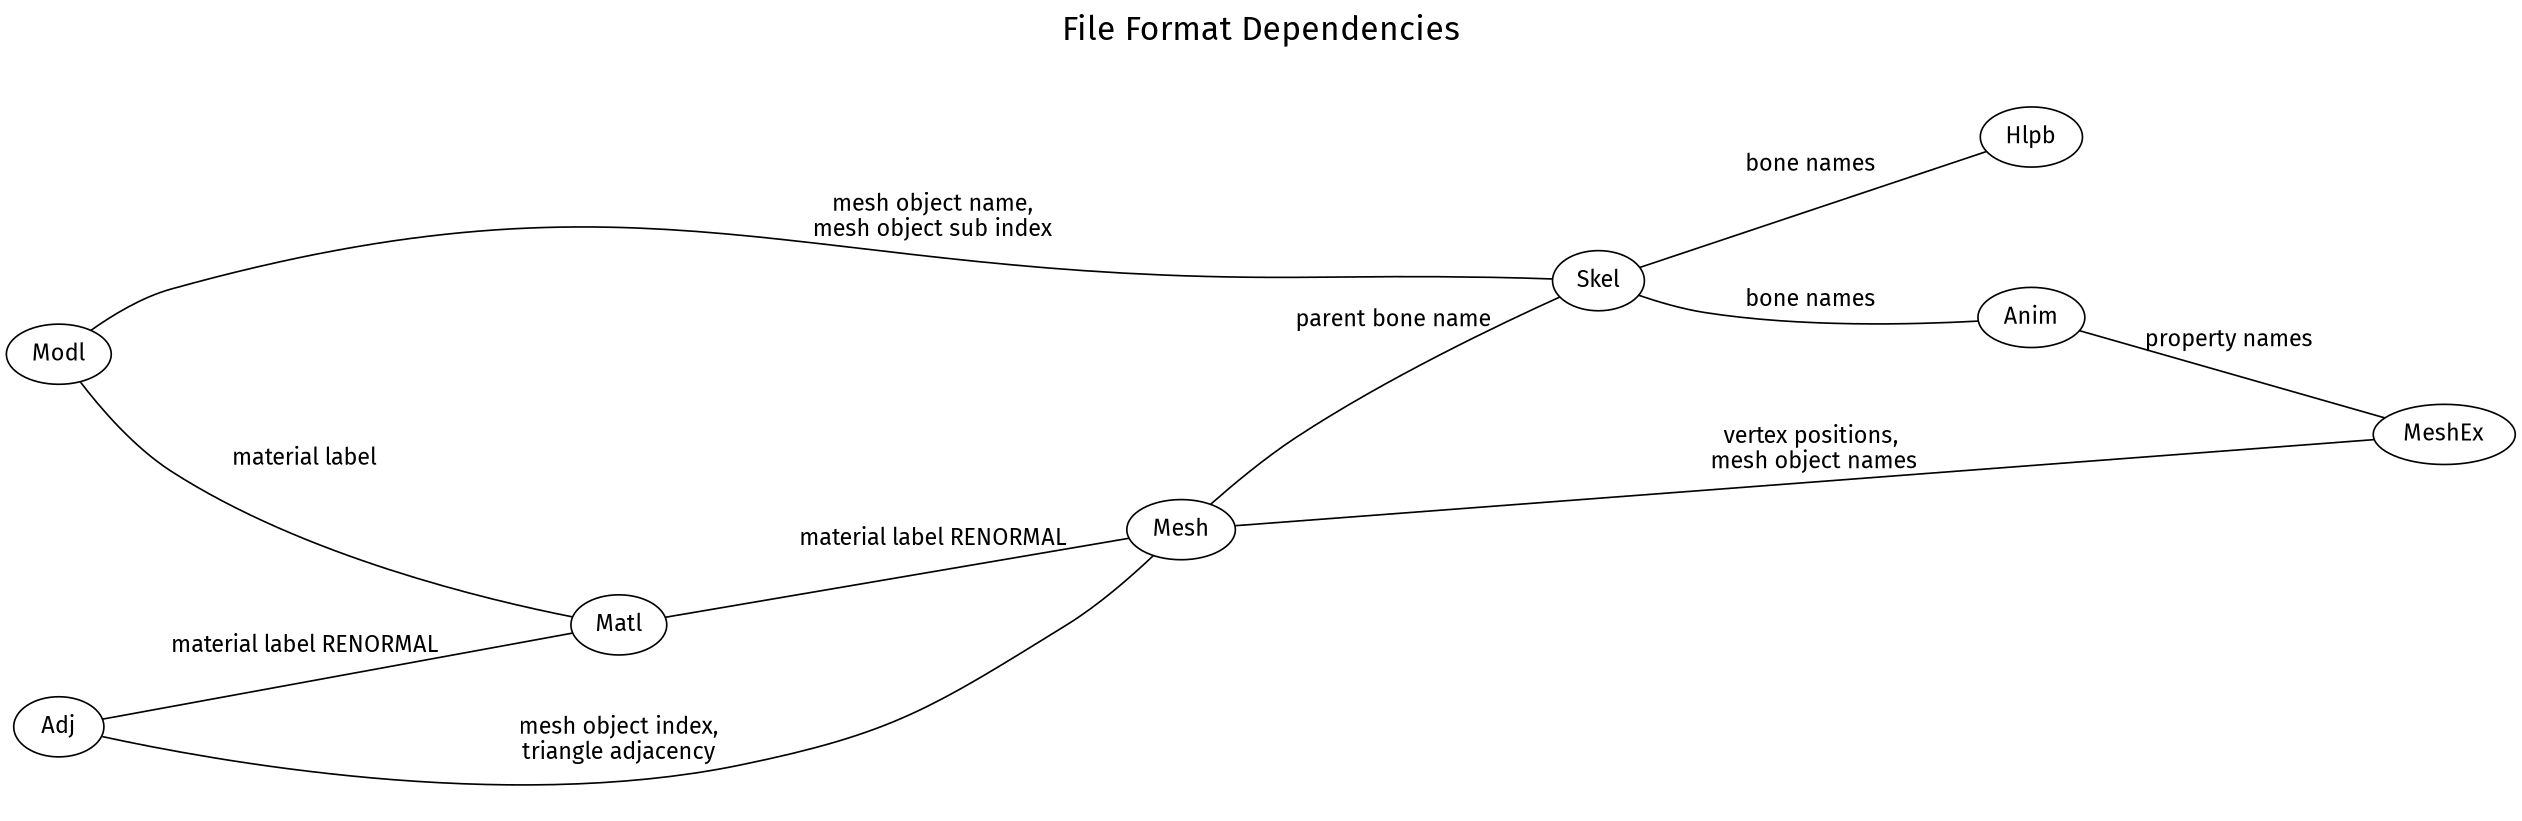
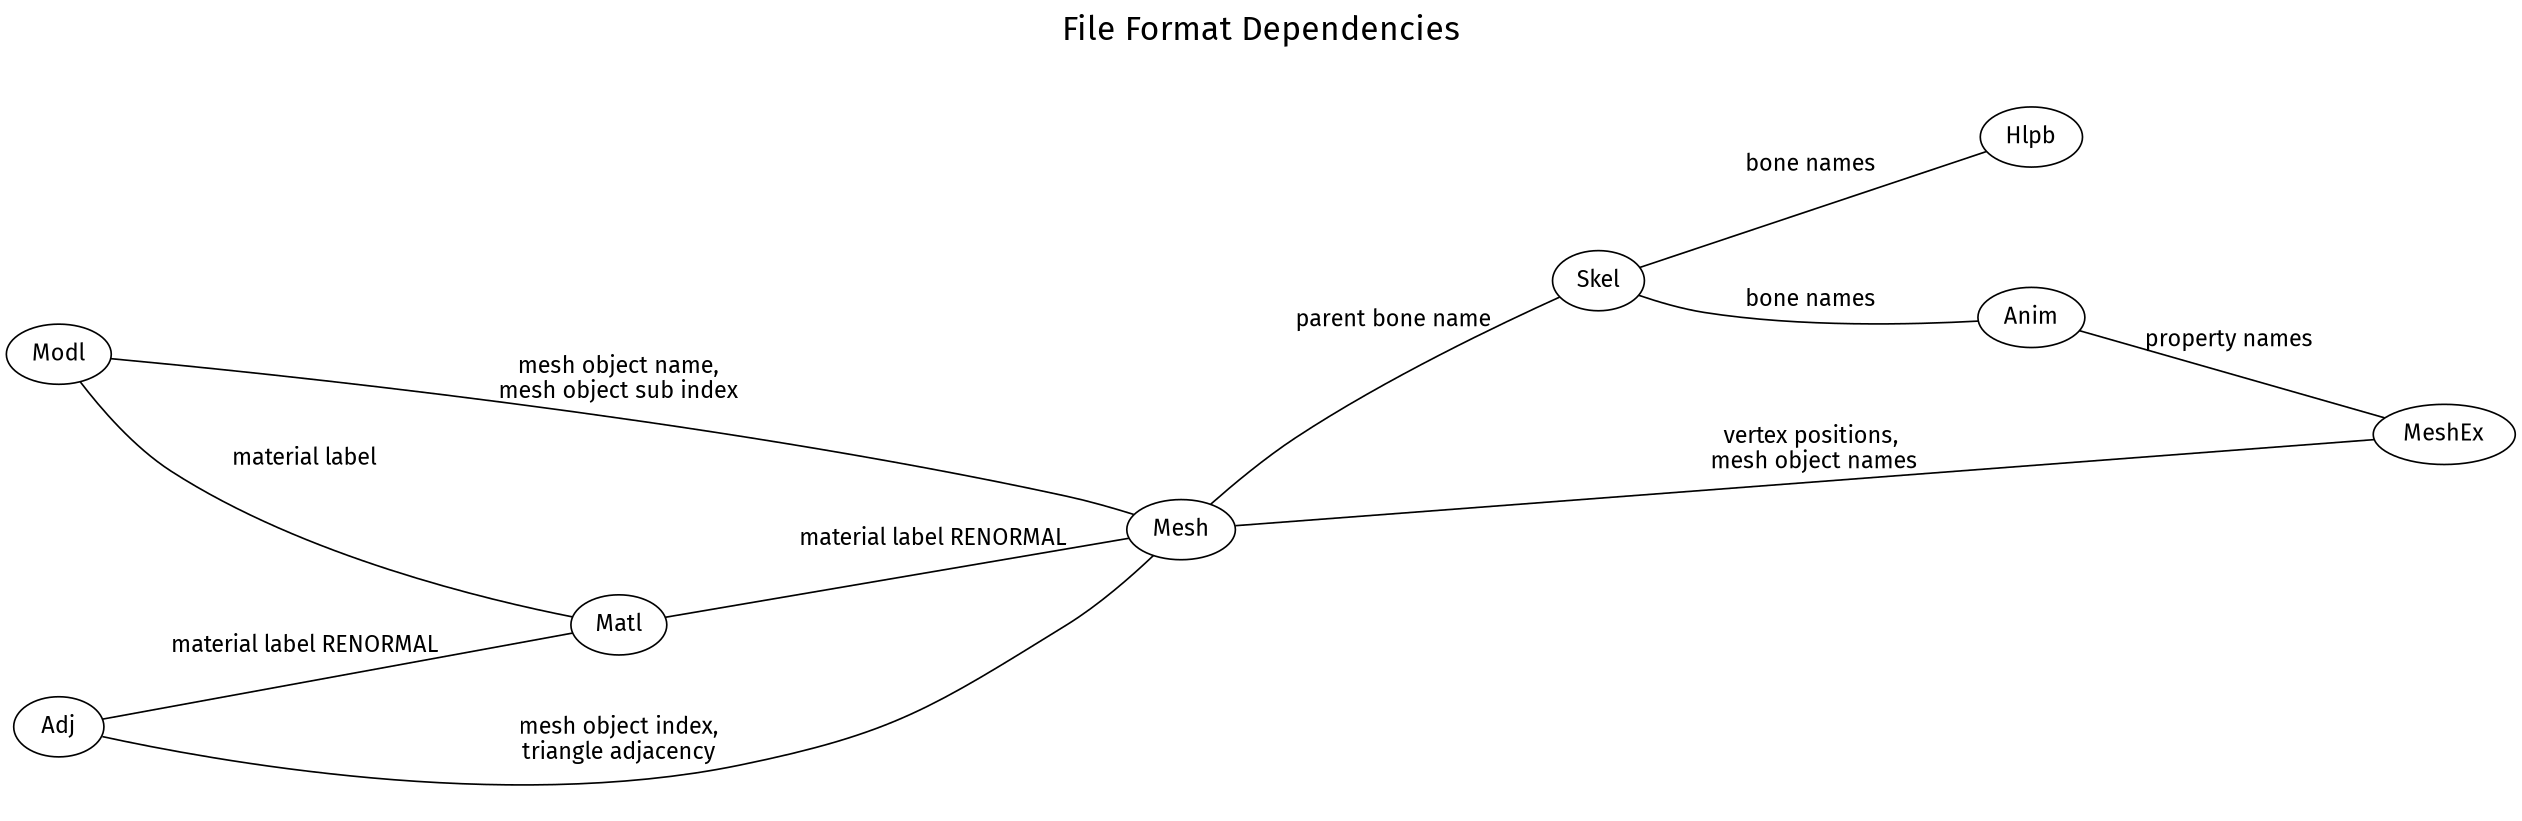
(814, 243) -> (625, 419)
